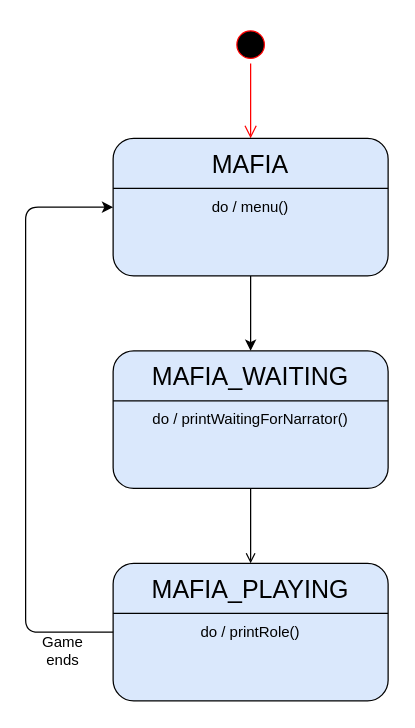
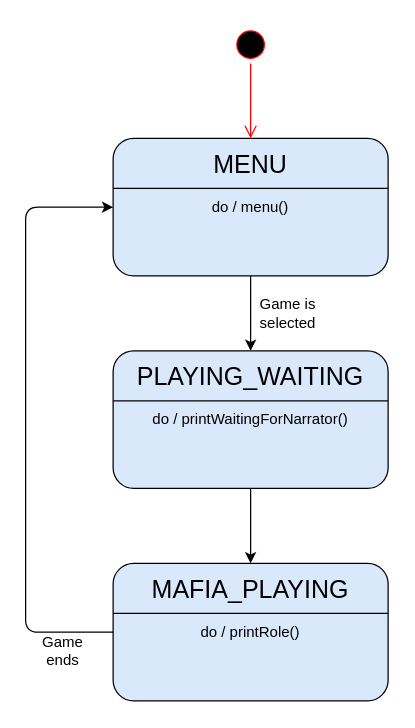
(251, 163) -> (251, 163)
none -> (288, 313)
(251, 376) -> (251, 376)
(251, 555) -> (251, 553)
